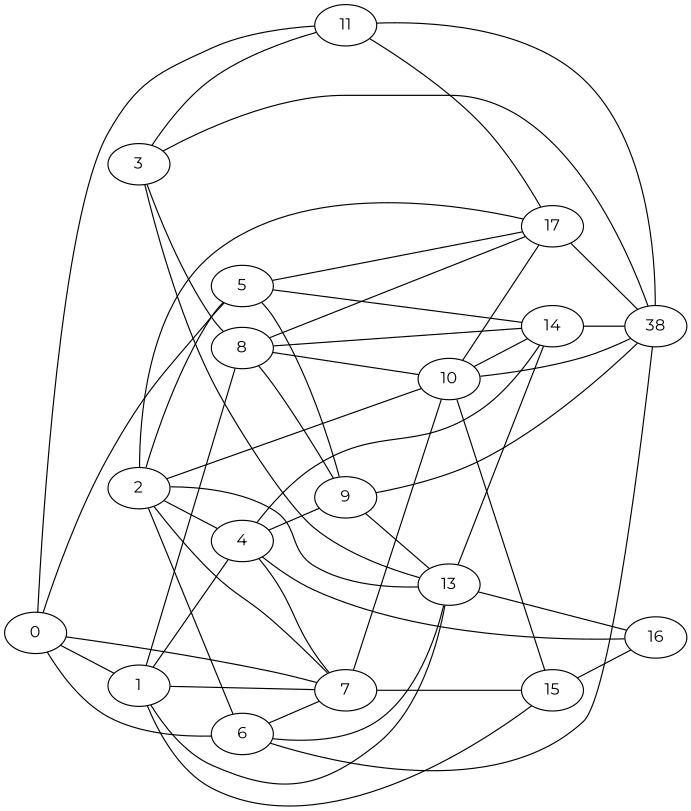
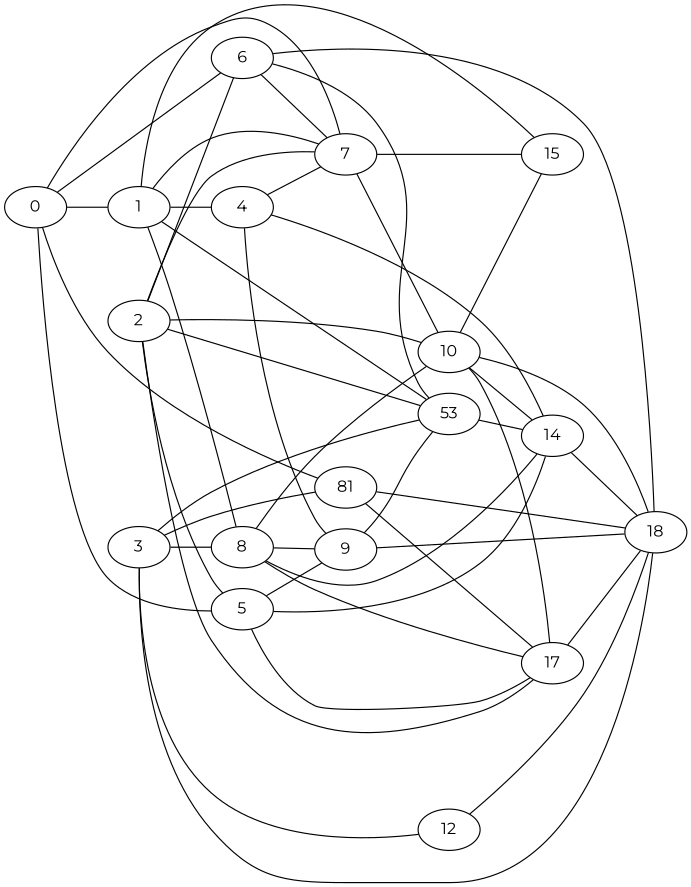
(346, 25) -> (346, 487)
(656, 326) -> (656, 532)
(184, 511) -> none
(449, 585) -> (449, 414)
(656, 637) -> none
none -> (449, 830)
